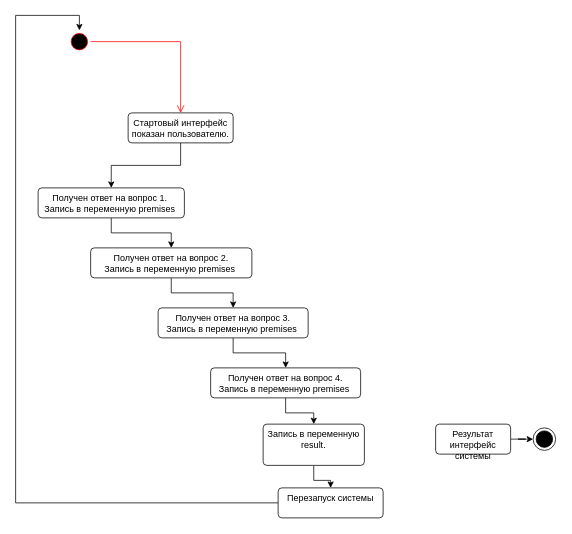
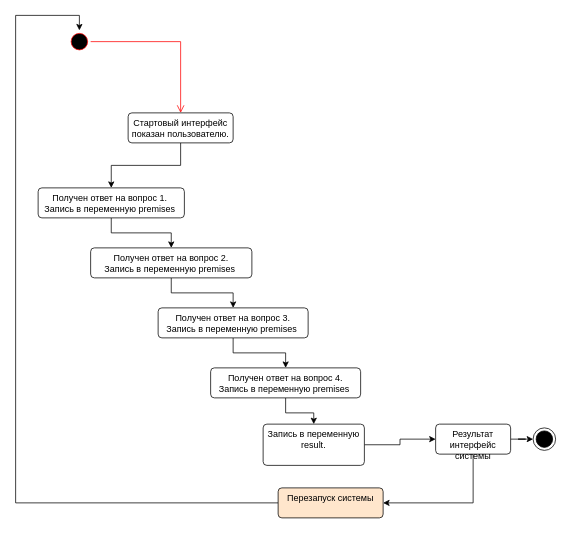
(315, 480) -> (386, 445)
(330, 503) -> (330, 503)
none -> (473, 503)
